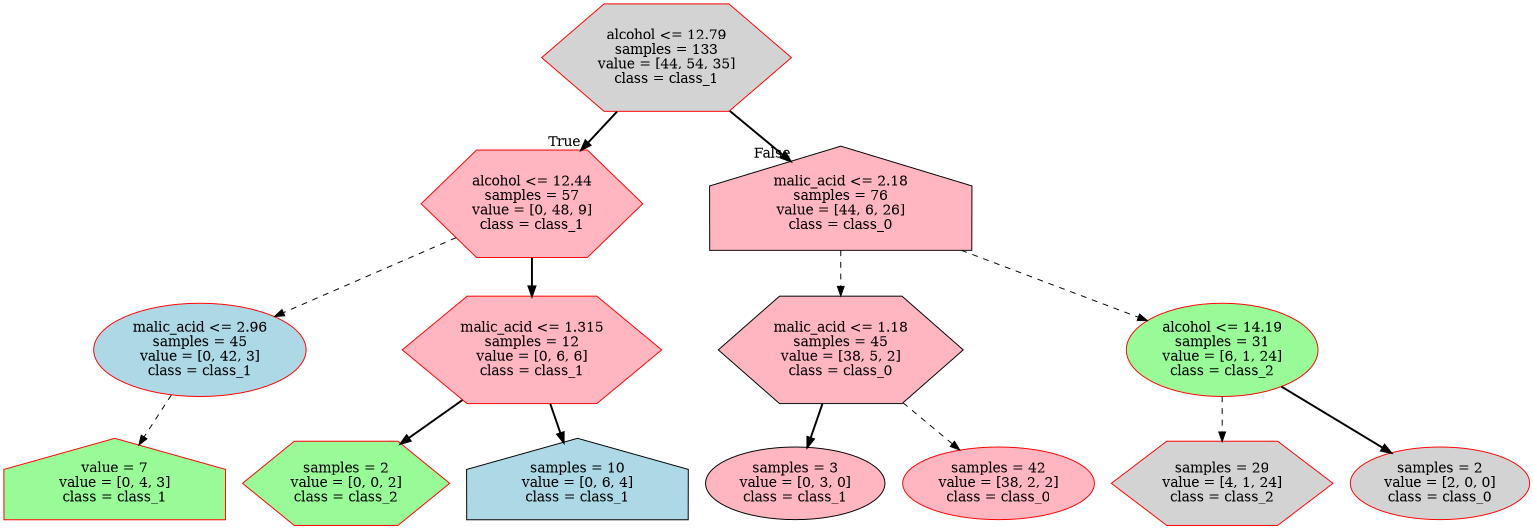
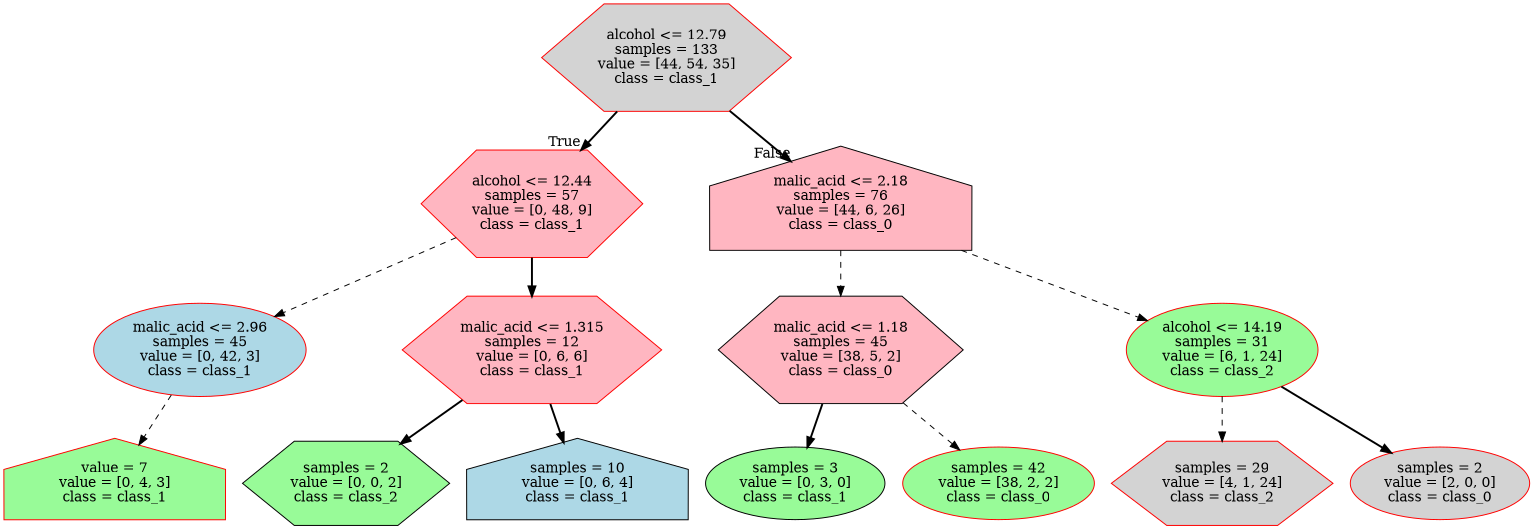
(346, 483) -> (346, 483)
(795, 483) -> (795, 483)
(999, 483) -> (999, 483)
